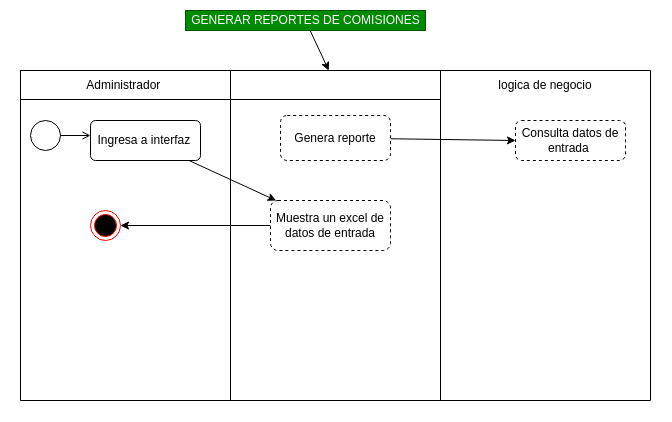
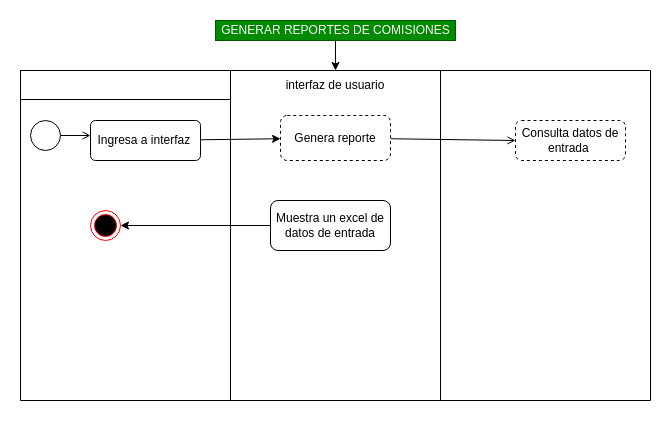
(306, 21) -> (336, 31)
(126, 85) -> none
none -> (336, 85)
(546, 85) -> none
(507, 140) -> (509, 140)
(228, 179) -> (237, 139)
(331, 226) -> (331, 226)
